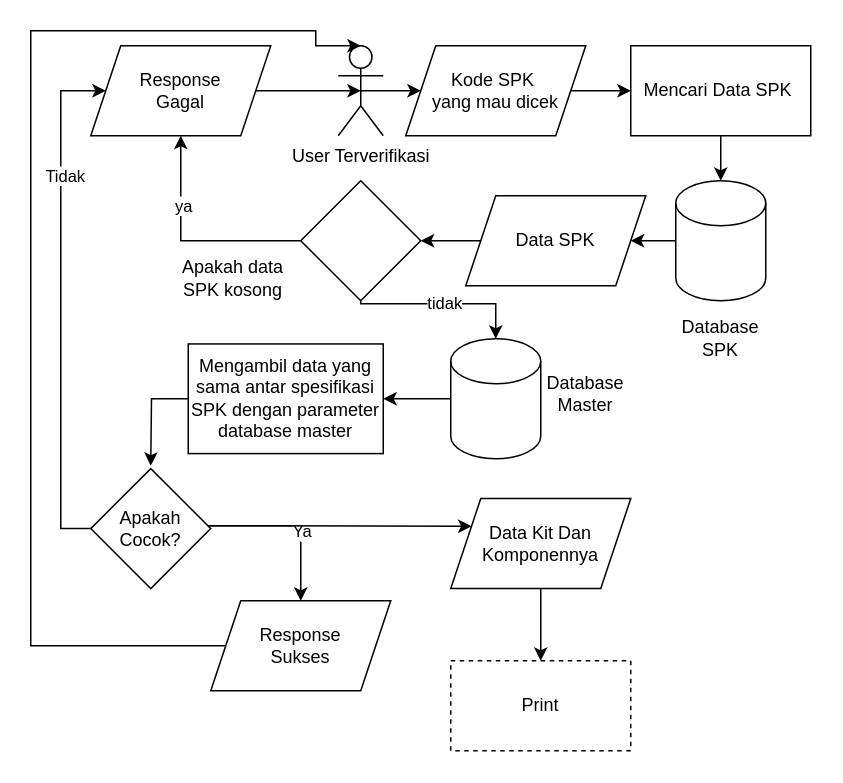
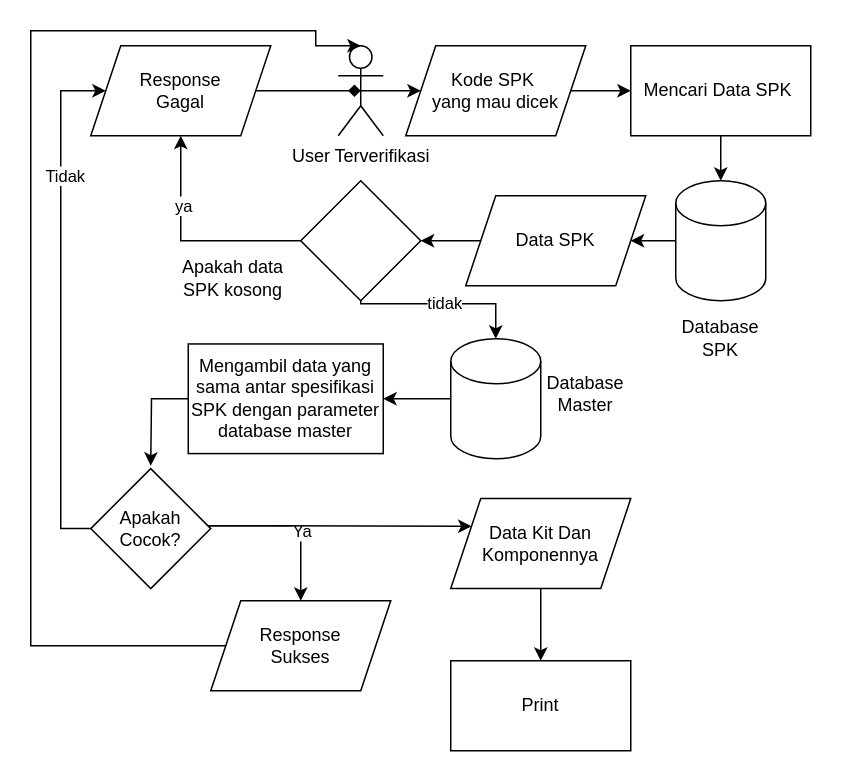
(349, 91) -> (348, 91)
(541, 706) -> (541, 706)
